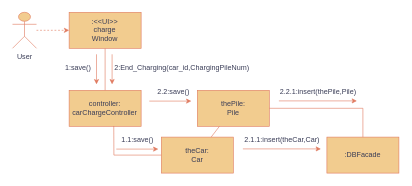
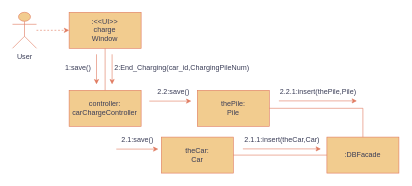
(215, 132) -> (279, 155)
(137, 140) -> (137, 140)
(123, 155) -> none
